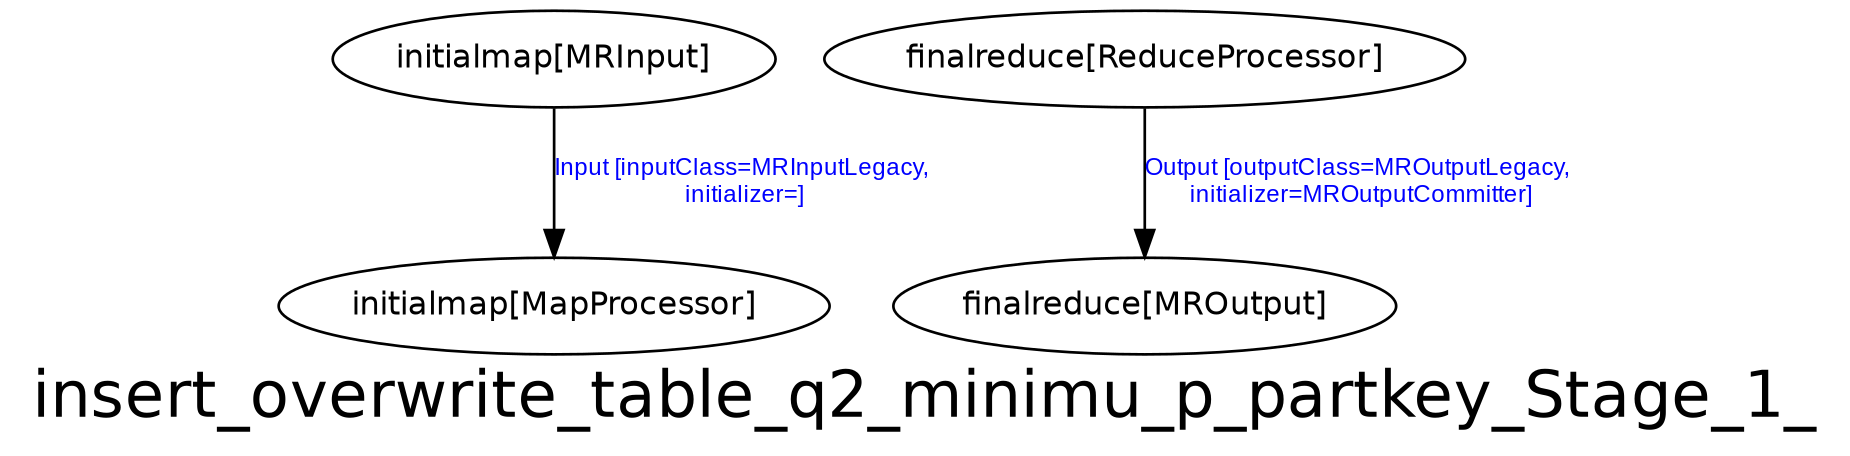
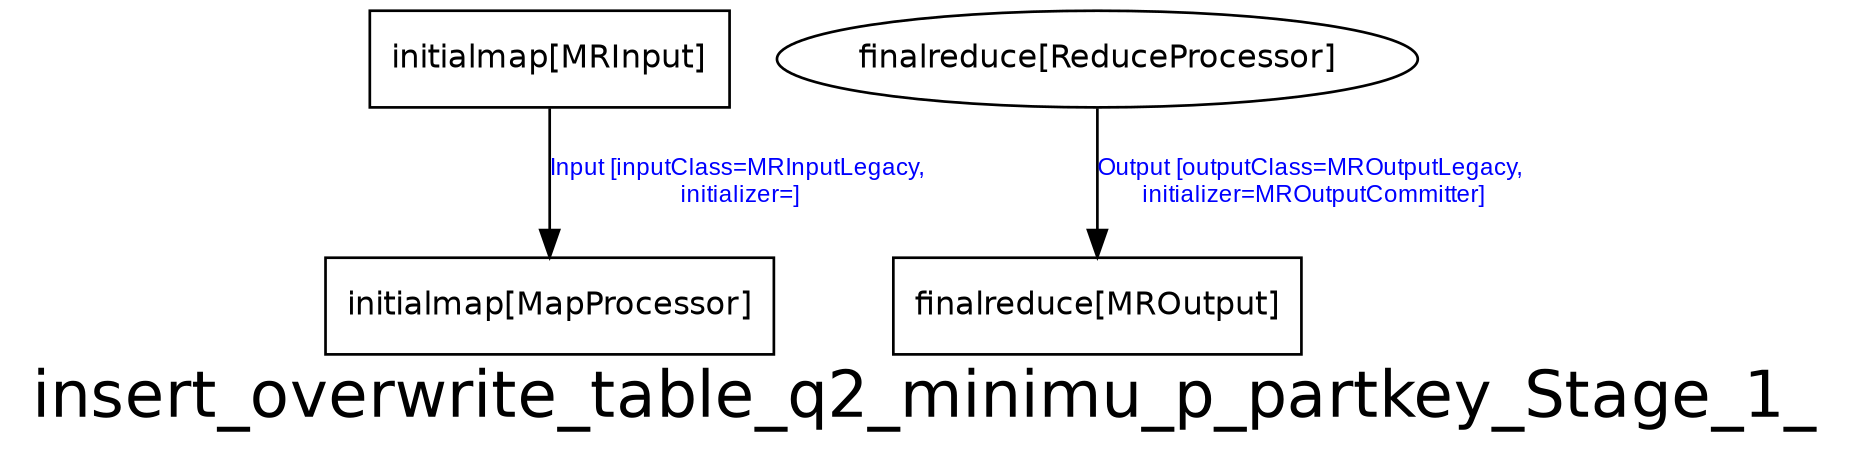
(554, 59) -> (550, 59)
(554, 306) -> (550, 306)
(1145, 306) -> (1097, 306)
